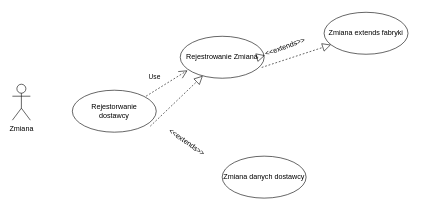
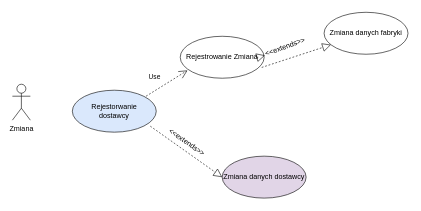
(366, 33) -> (366, 33)
(174, 104) -> (183, 150)
(114, 111) -> (114, 111)
(264, 177) -> (264, 177)
